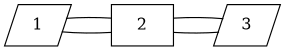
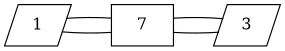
(142, 25) -> (142, 25)
